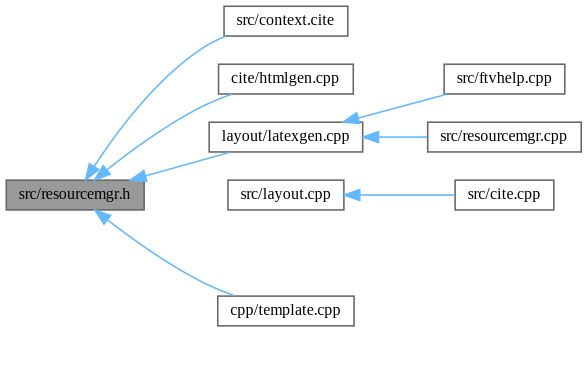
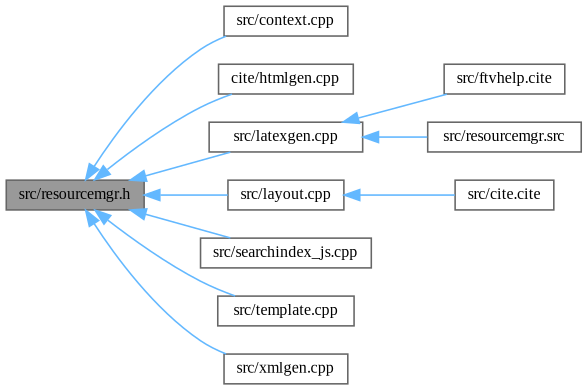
(286, 21) -> (286, 21)
(504, 79) -> (504, 79)
(286, 137) -> (286, 137)
(504, 137) -> (504, 137)
none -> (194, 195)
(504, 195) -> (504, 195)
none -> (286, 253)
(286, 311) -> (286, 311)
none -> (286, 369)
